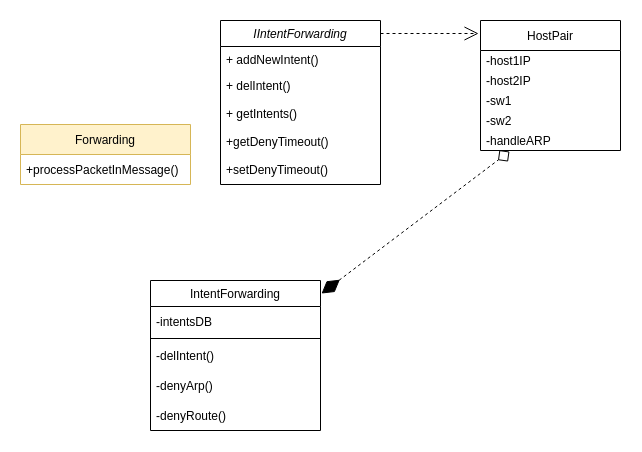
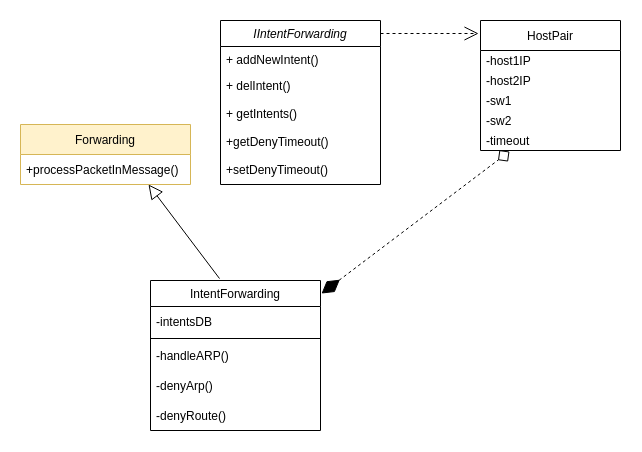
(518, 141) -> (511, 141)
none -> (189, 238)
(195, 356) -> (195, 356)
